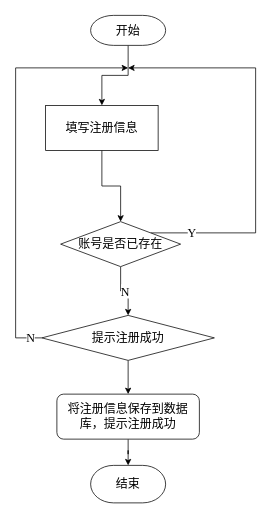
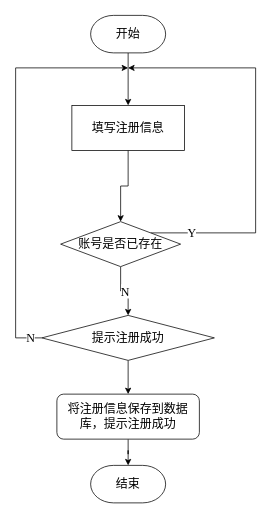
(128, 30) -> (128, 34)
(102, 128) -> (128, 128)
